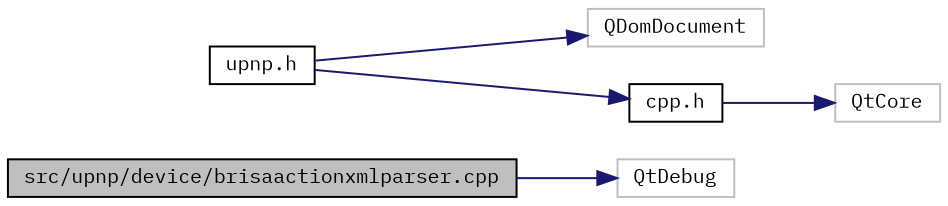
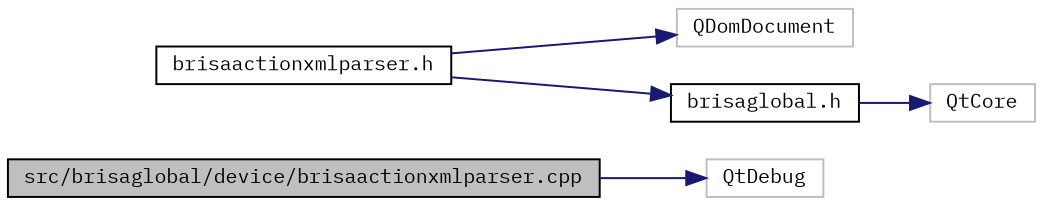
(262, 65) -> (304, 65)
(676, 103) -> (765, 103)
(262, 178) -> (304, 178)
